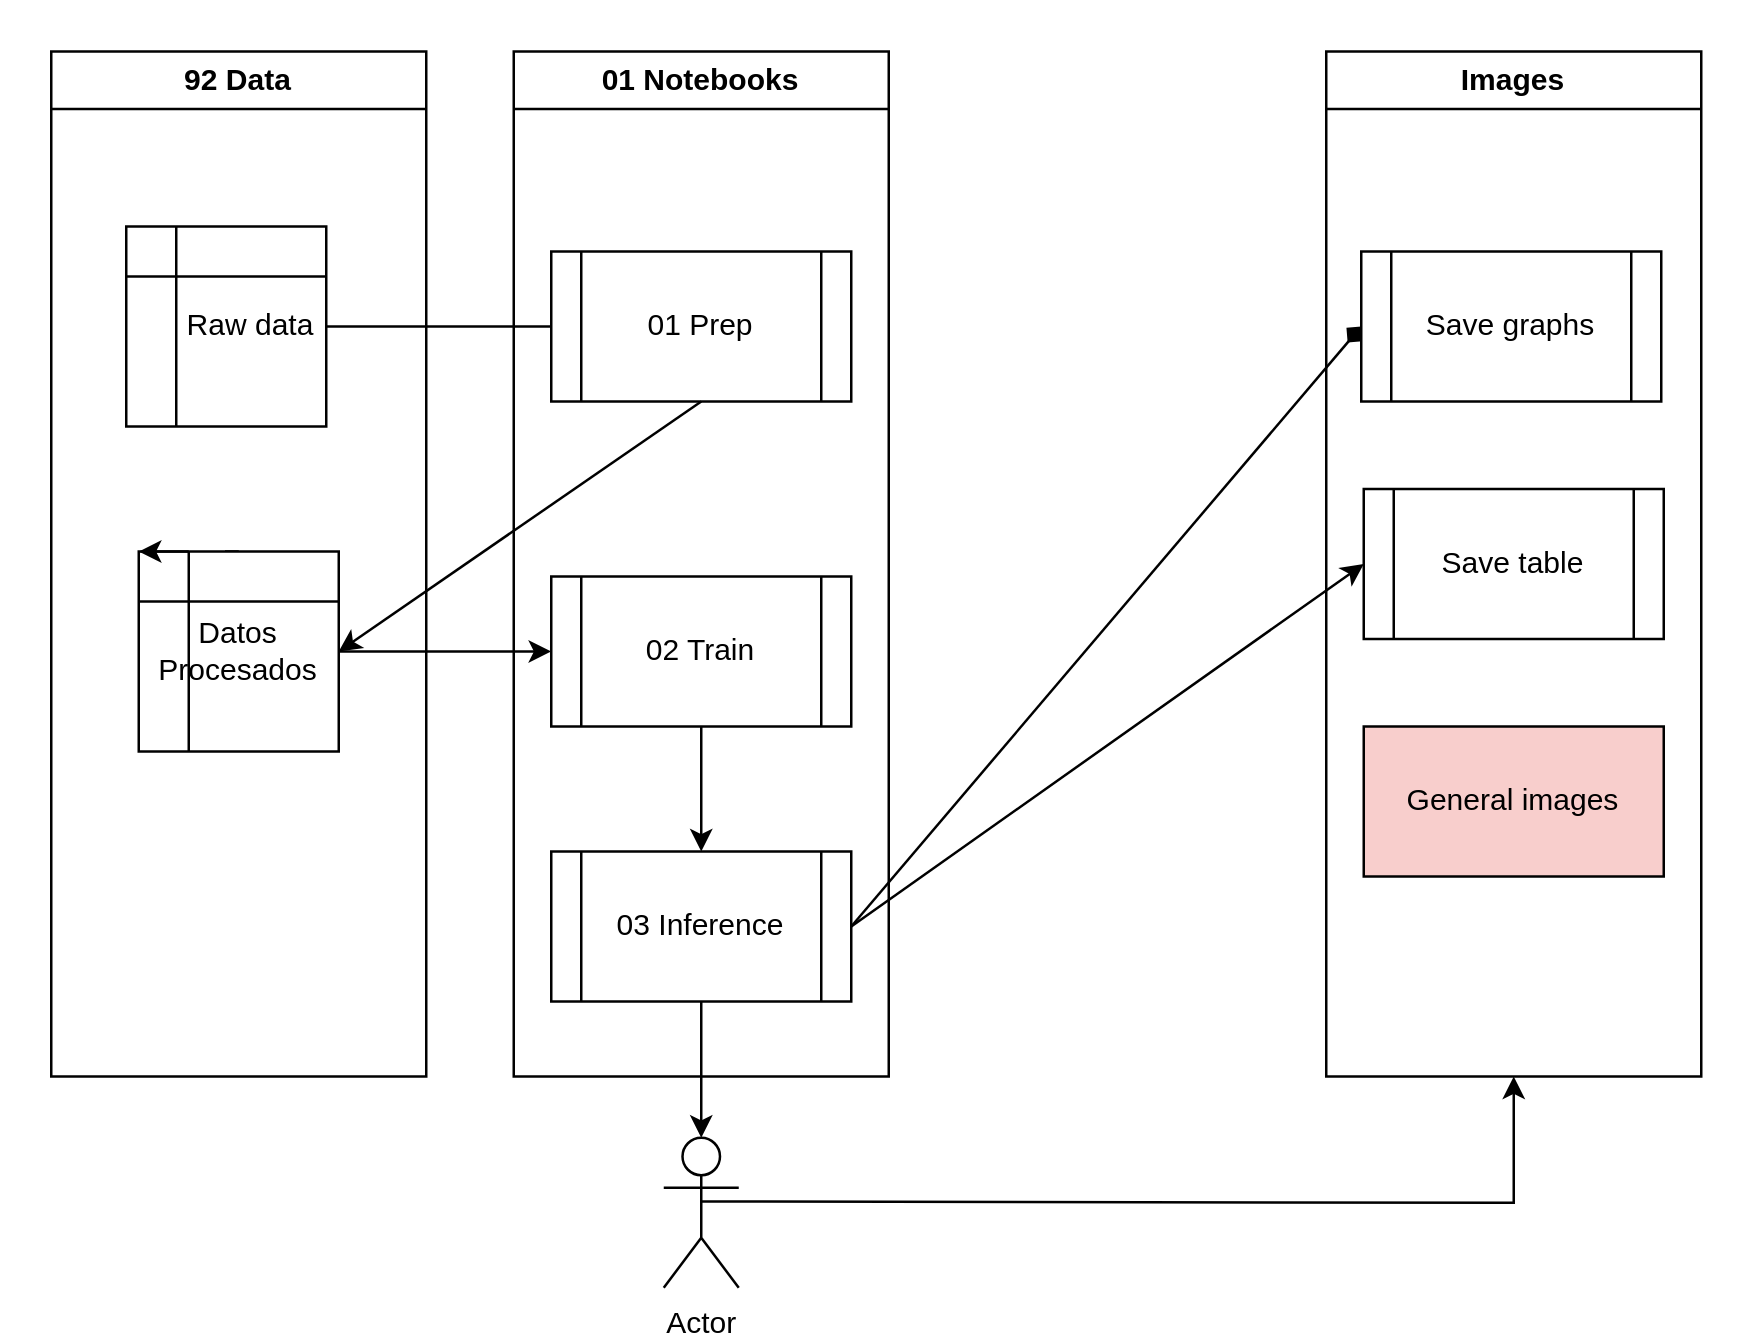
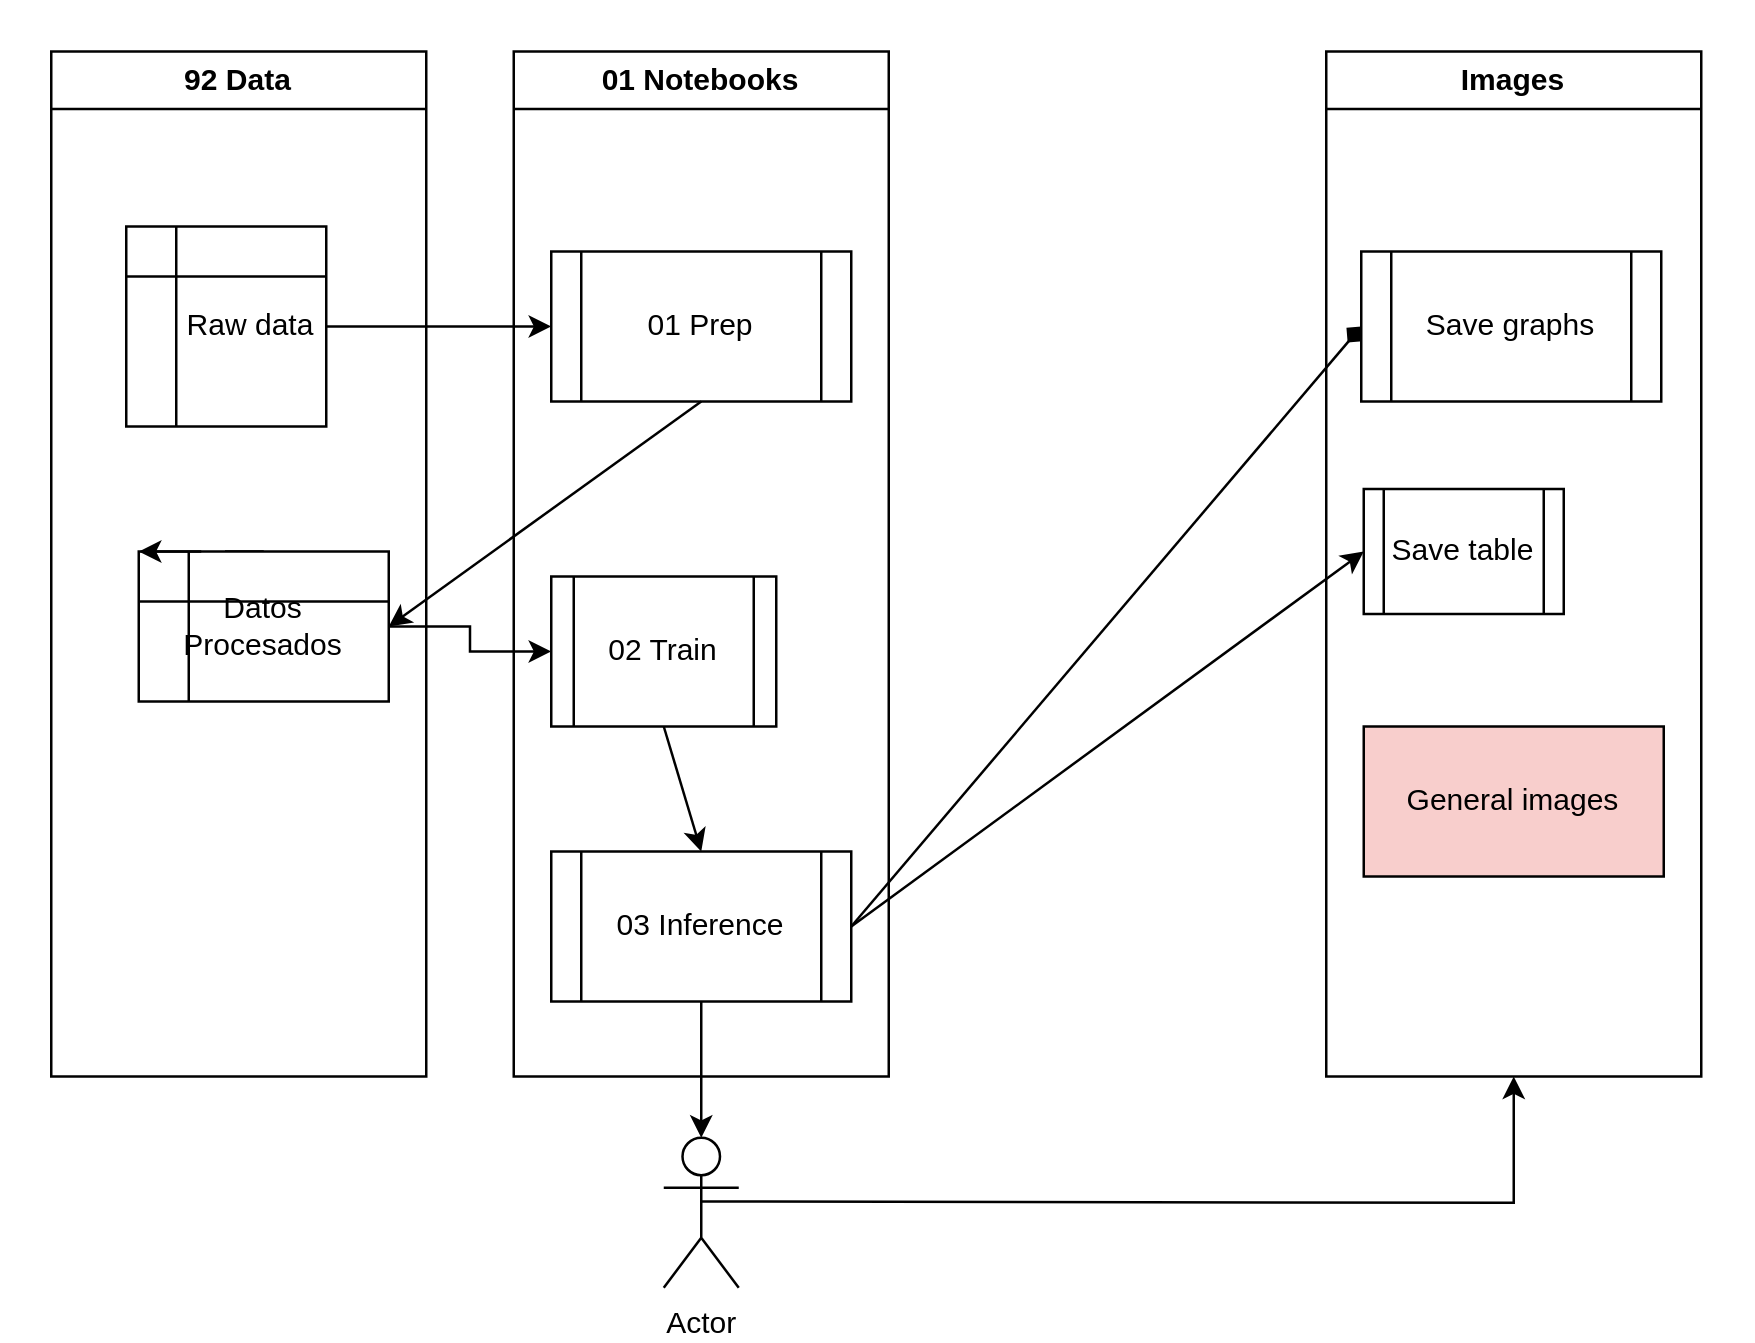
(539, 326) -> (533, 326)
(1514, 564) -> (1464, 551)
(239, 651) -> (264, 626)
(701, 651) -> (664, 651)
